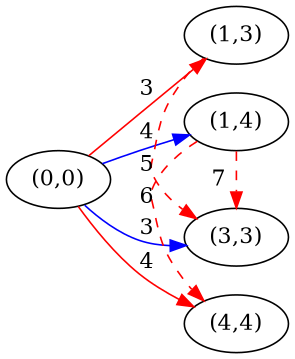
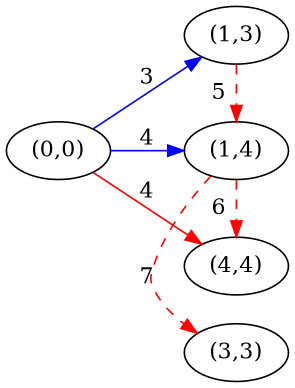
(141, 113) -> (140, 98)
(158, 133) -> (236, 85)
(124, 234) -> none
